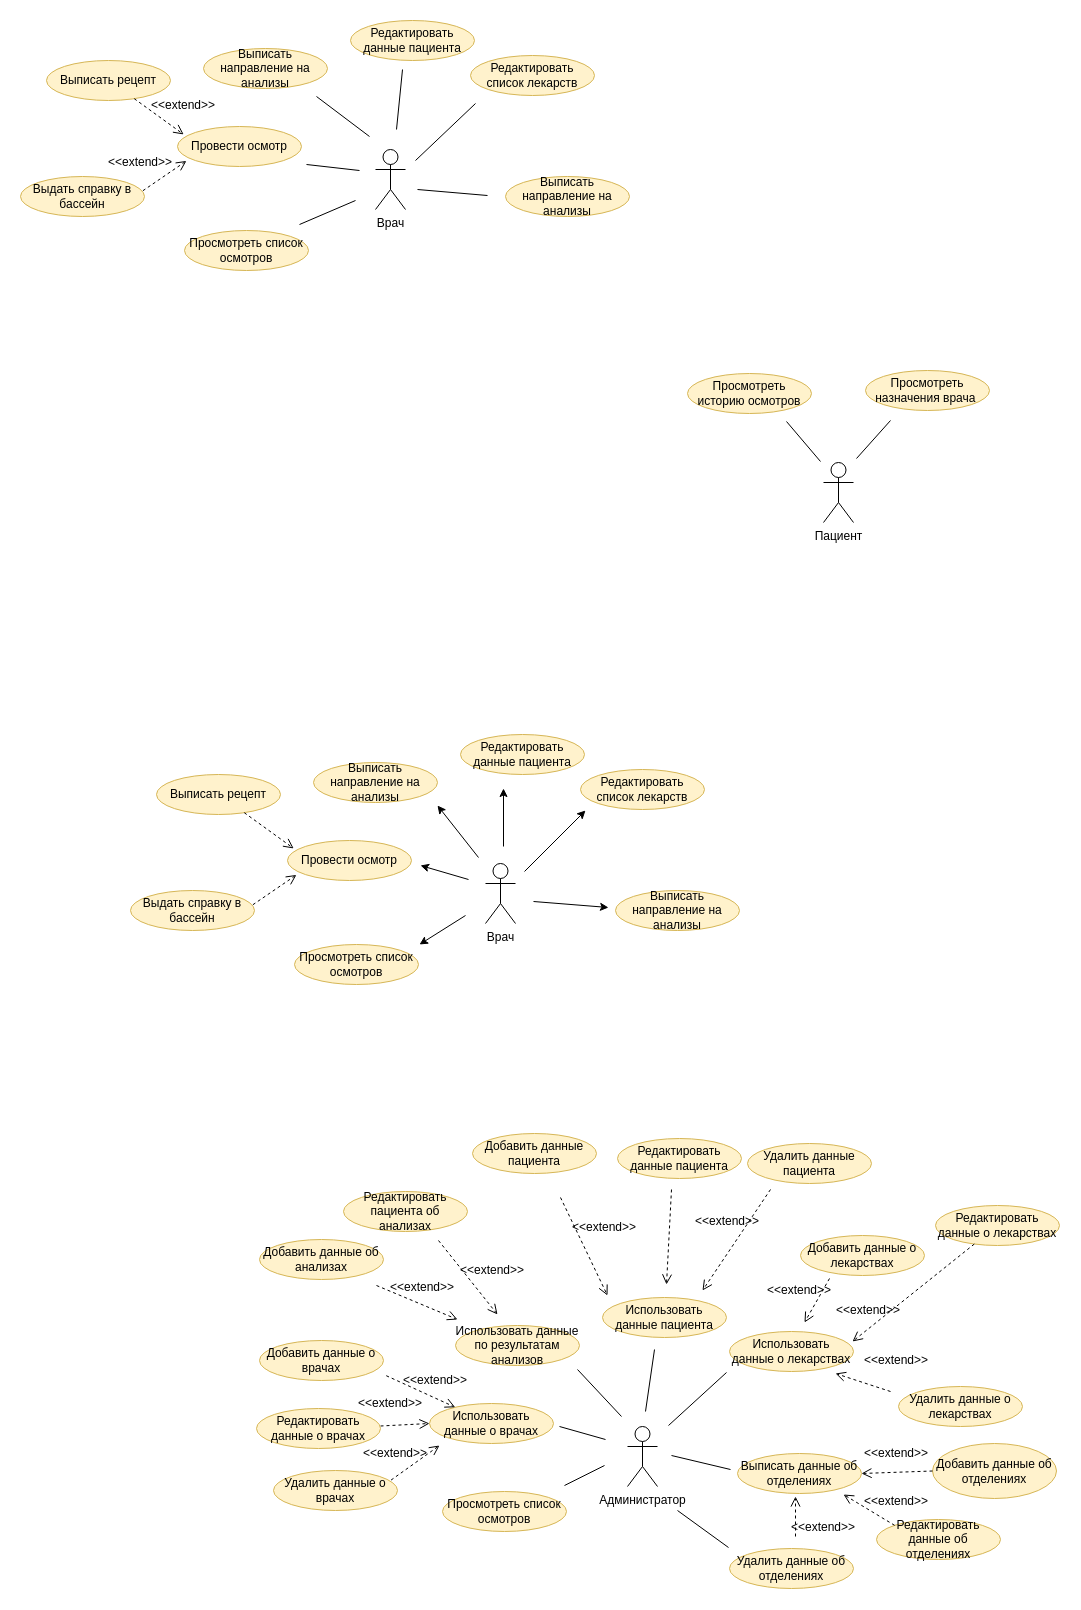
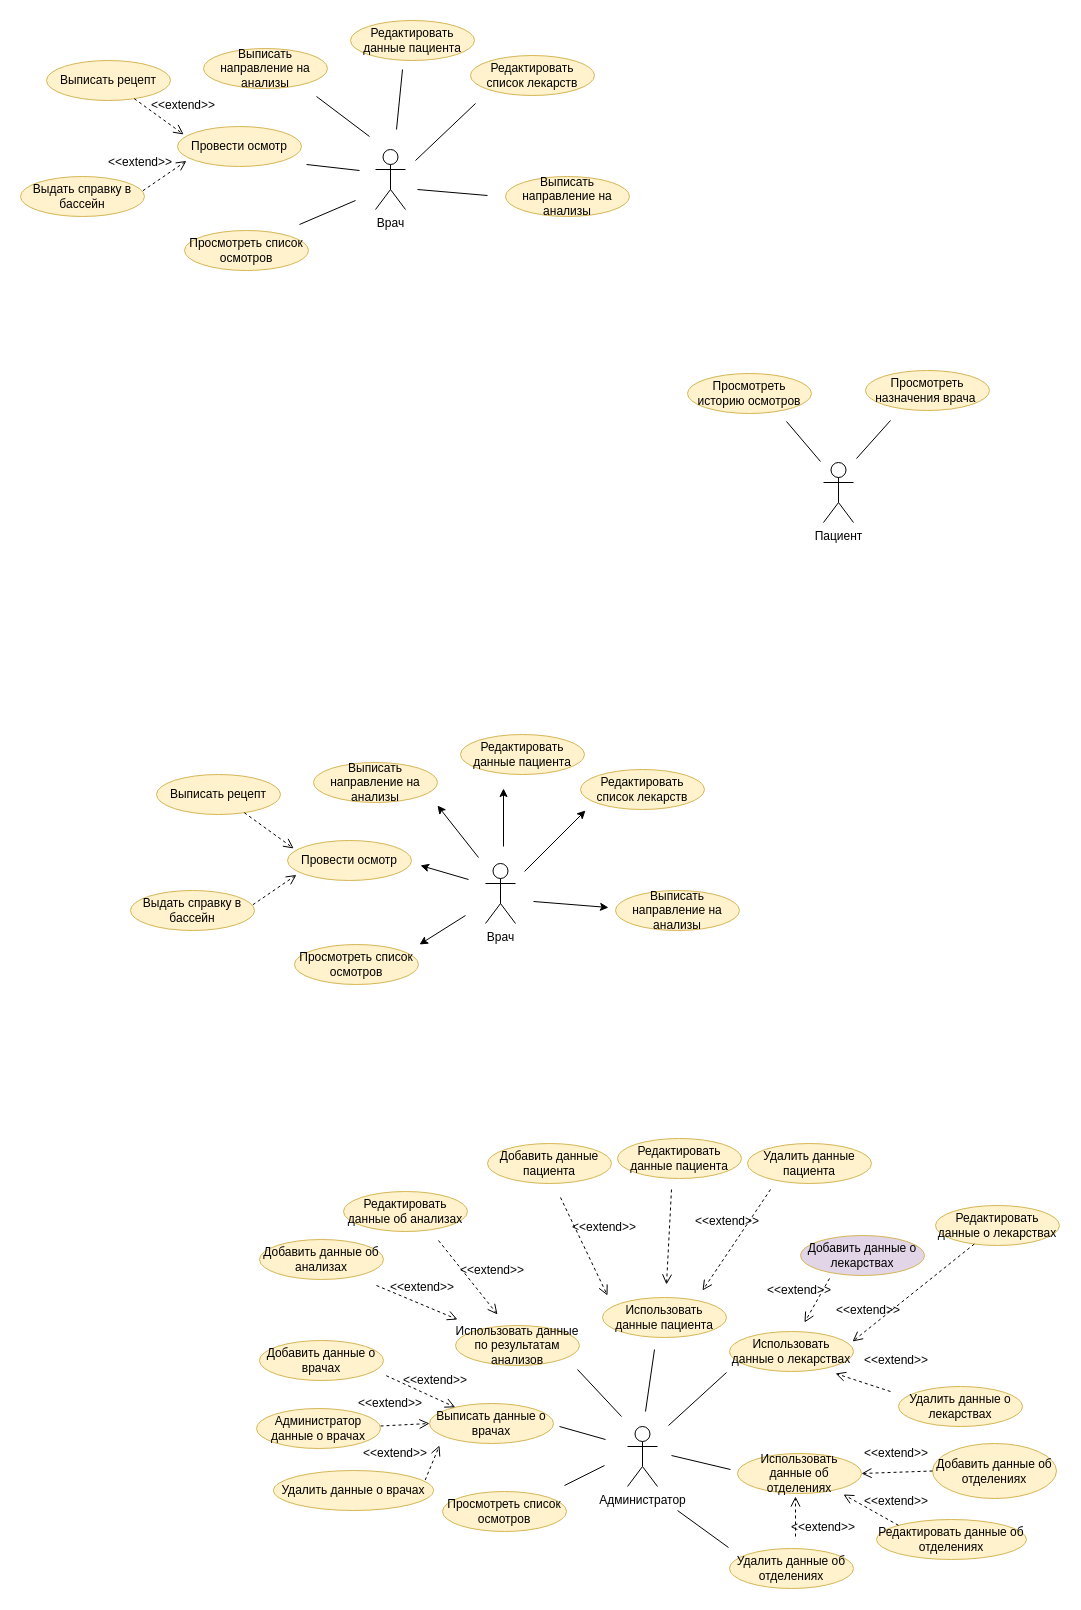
(535, 1154) -> (550, 1164)
(406, 1212) -> (406, 1212)
(863, 1256) -> (863, 1256)
(492, 1424) -> (492, 1424)
(319, 1429) -> (319, 1429)
(800, 1474) -> (800, 1474)
(336, 1491) -> (354, 1491)
(939, 1540) -> (952, 1540)
